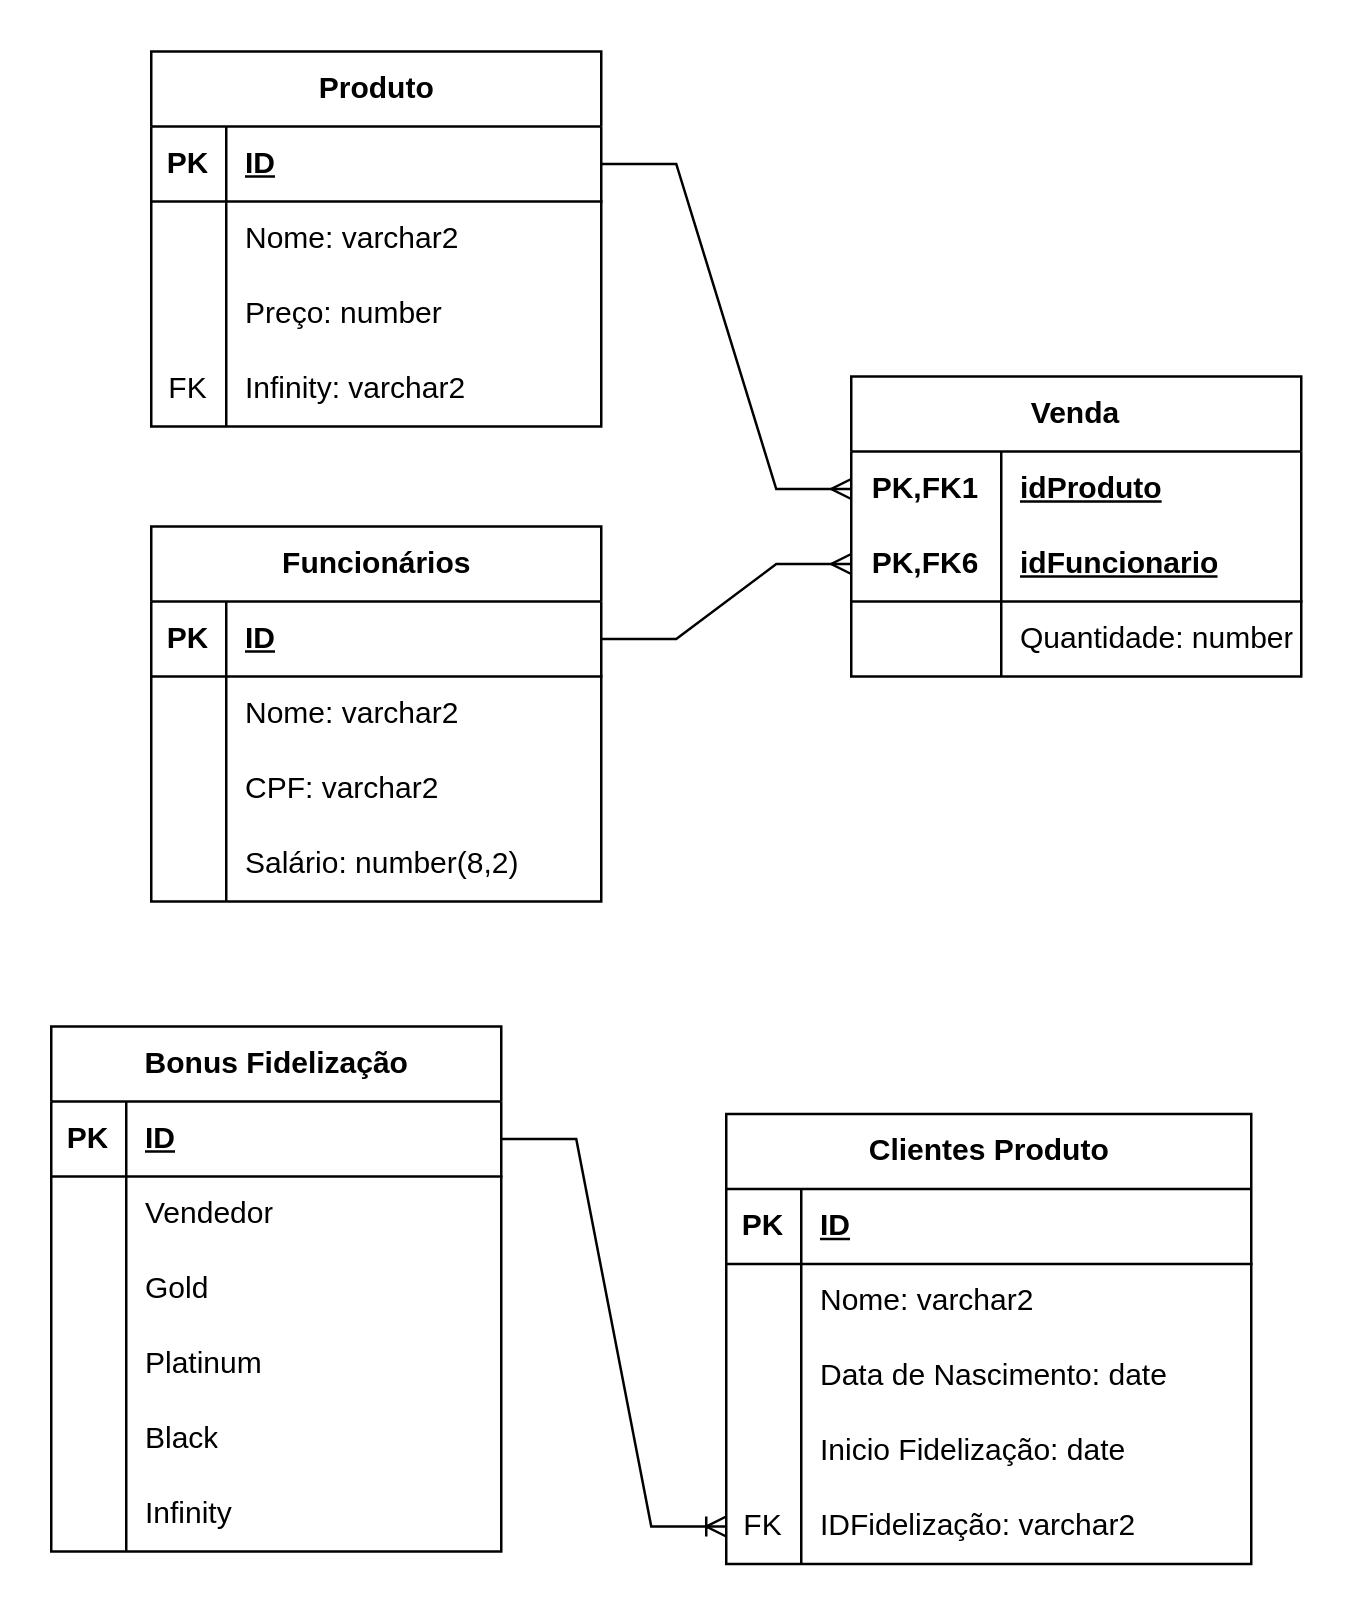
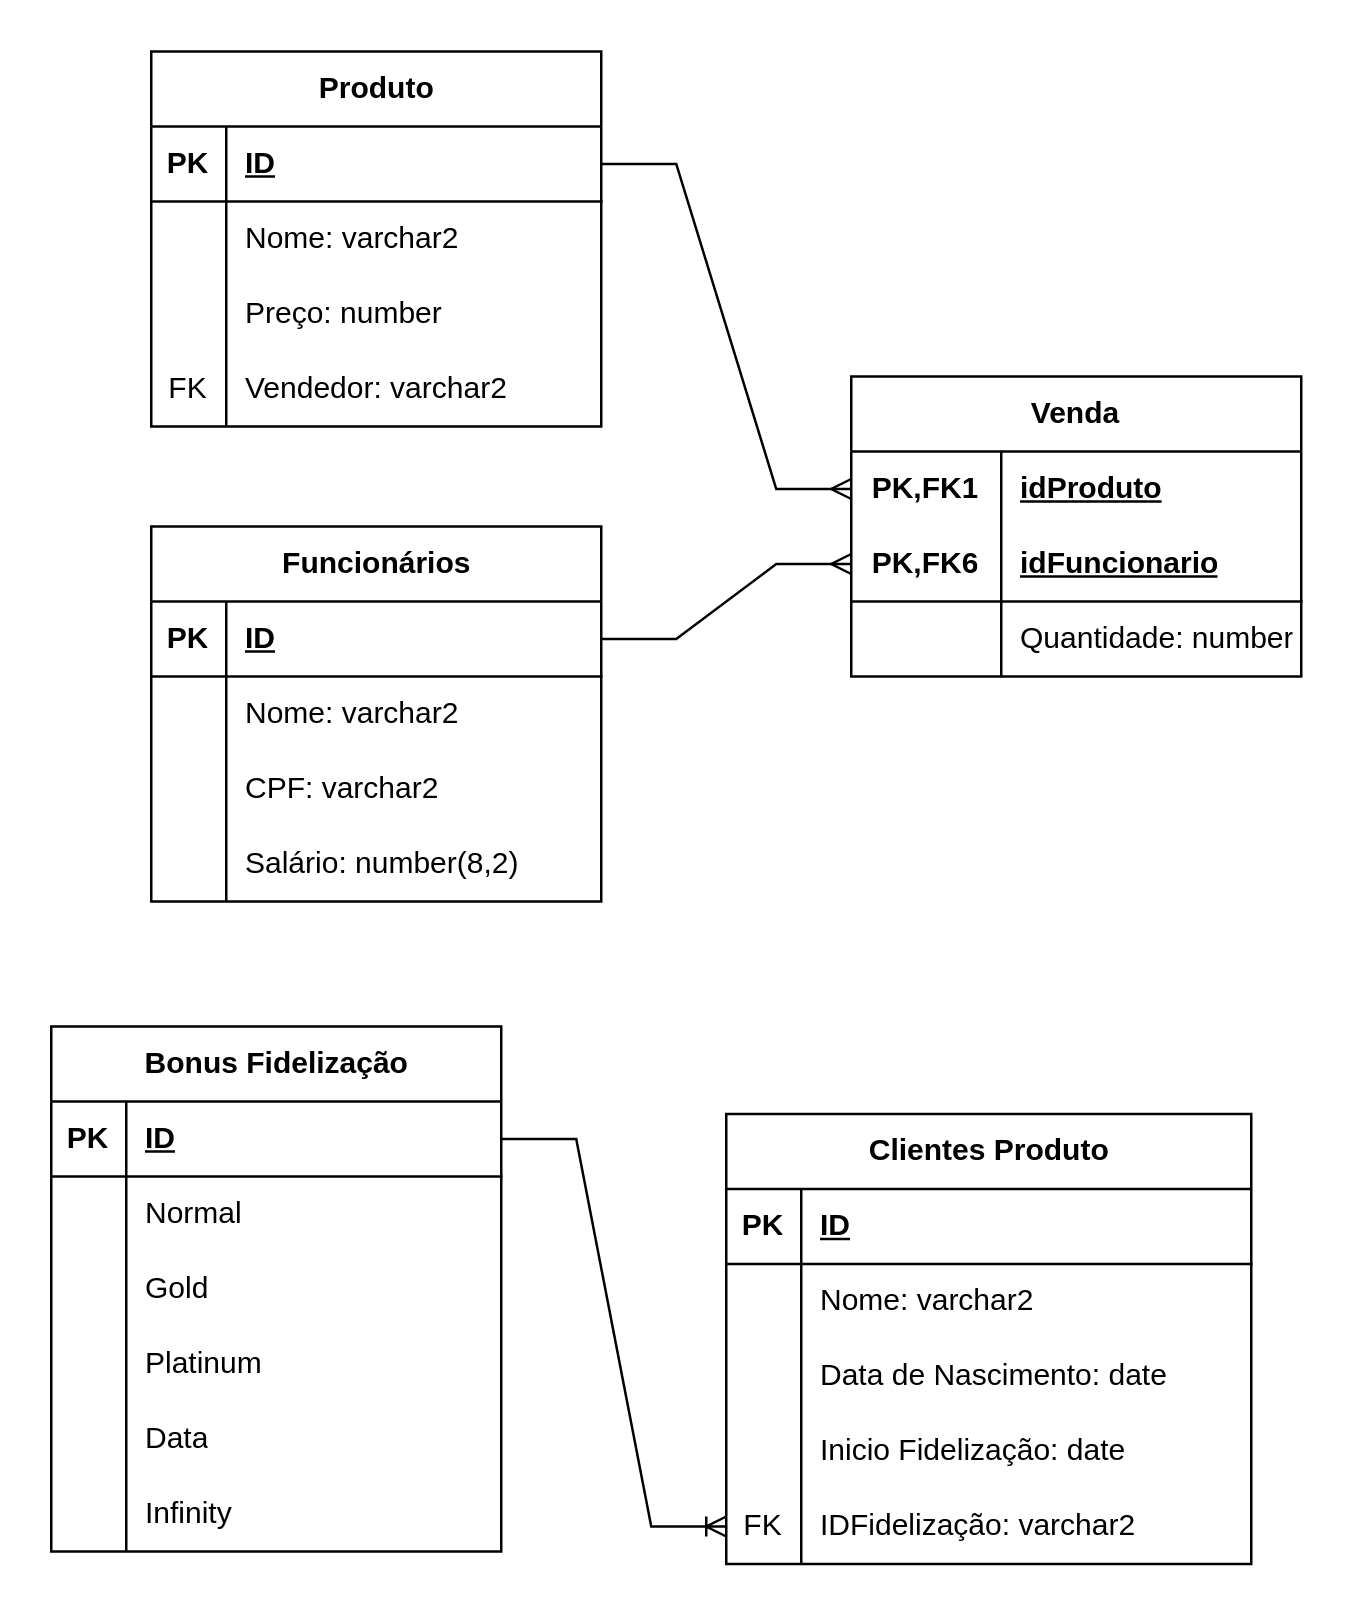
(382, 389) -> (390, 389)
(213, 1214) -> (193, 1214)
(184, 1439) -> (180, 1439)
